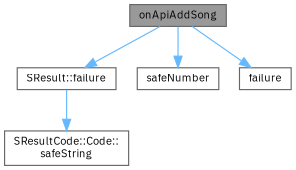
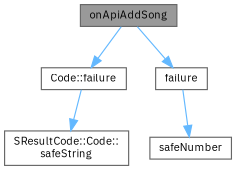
(178, 41) -> (185, 108)
(67, 79) -> (84, 79)
